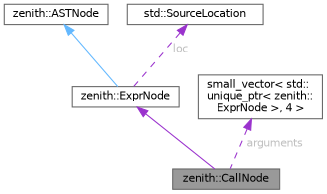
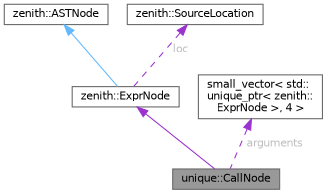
(195, 14) -> (195, 14)
(226, 179) -> (226, 179)
